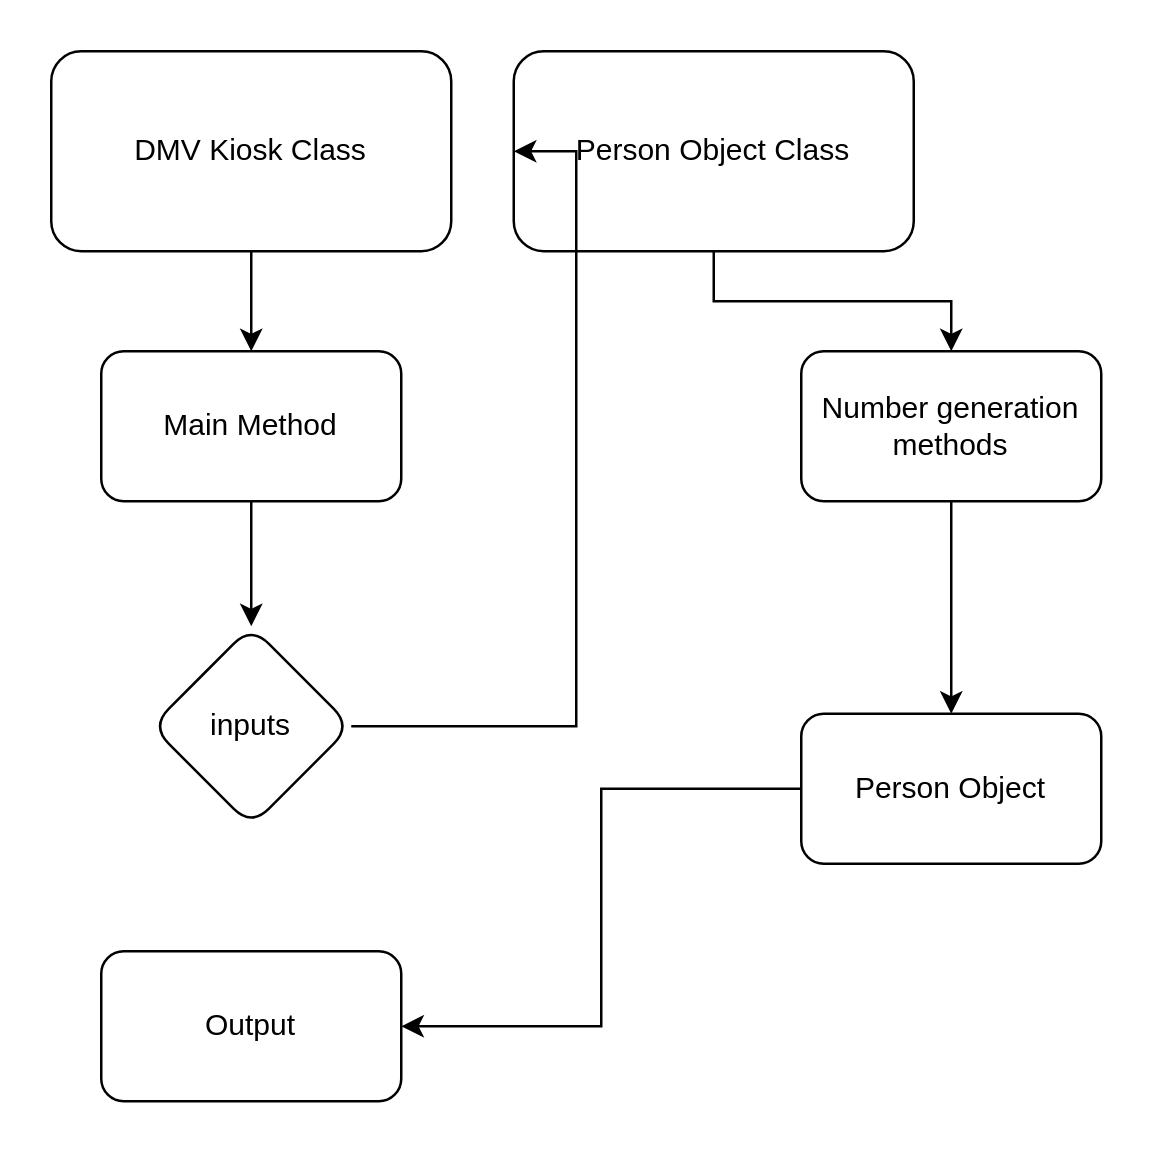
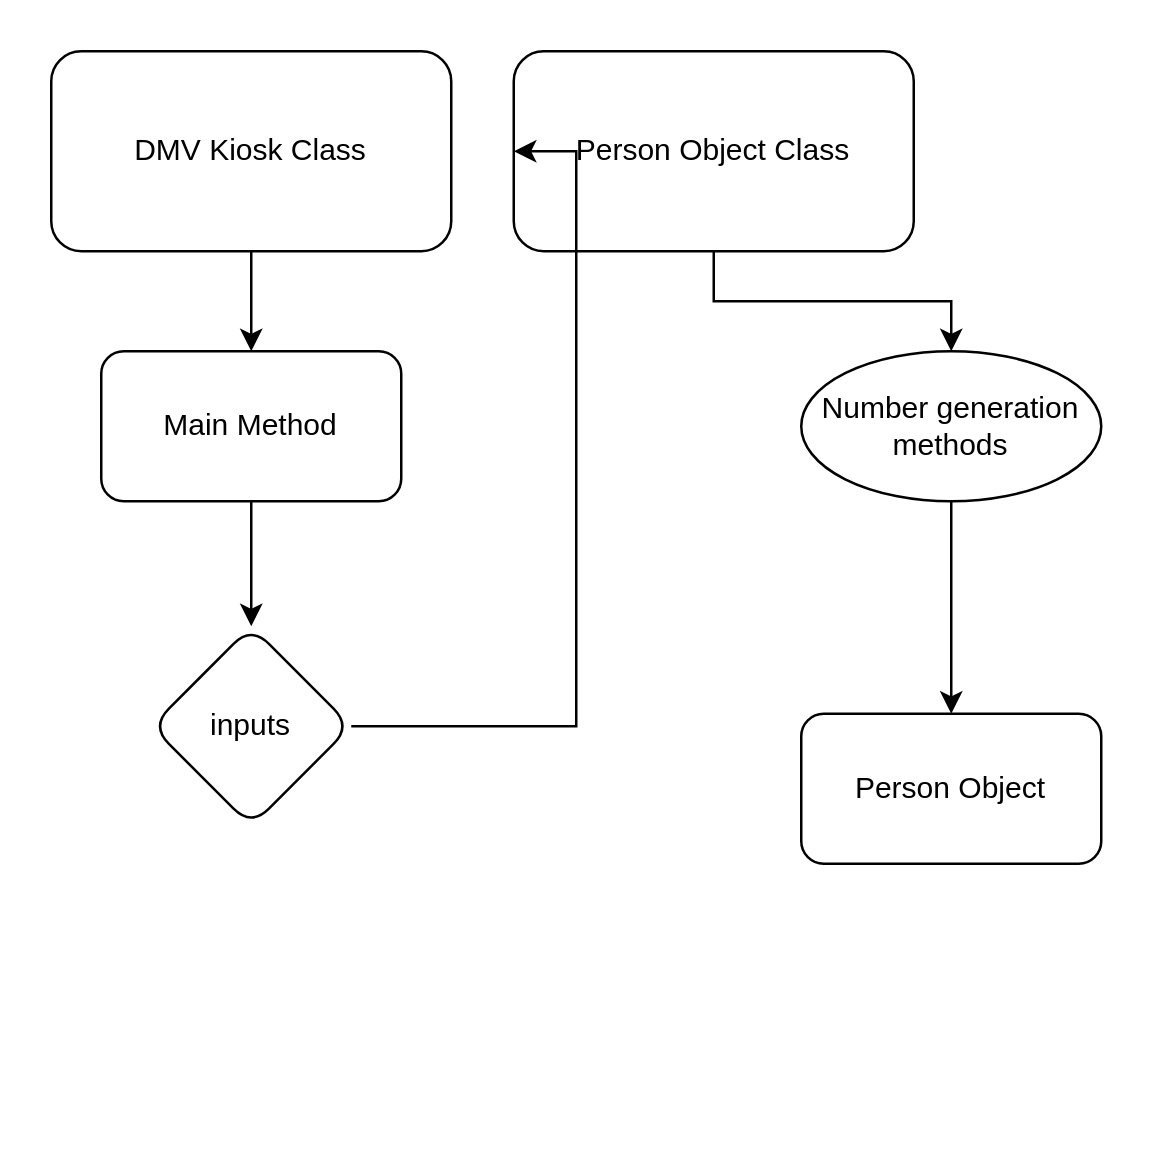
(951, 426) -> (951, 426)
(601, 899) -> none
(251, 1026) -> none
